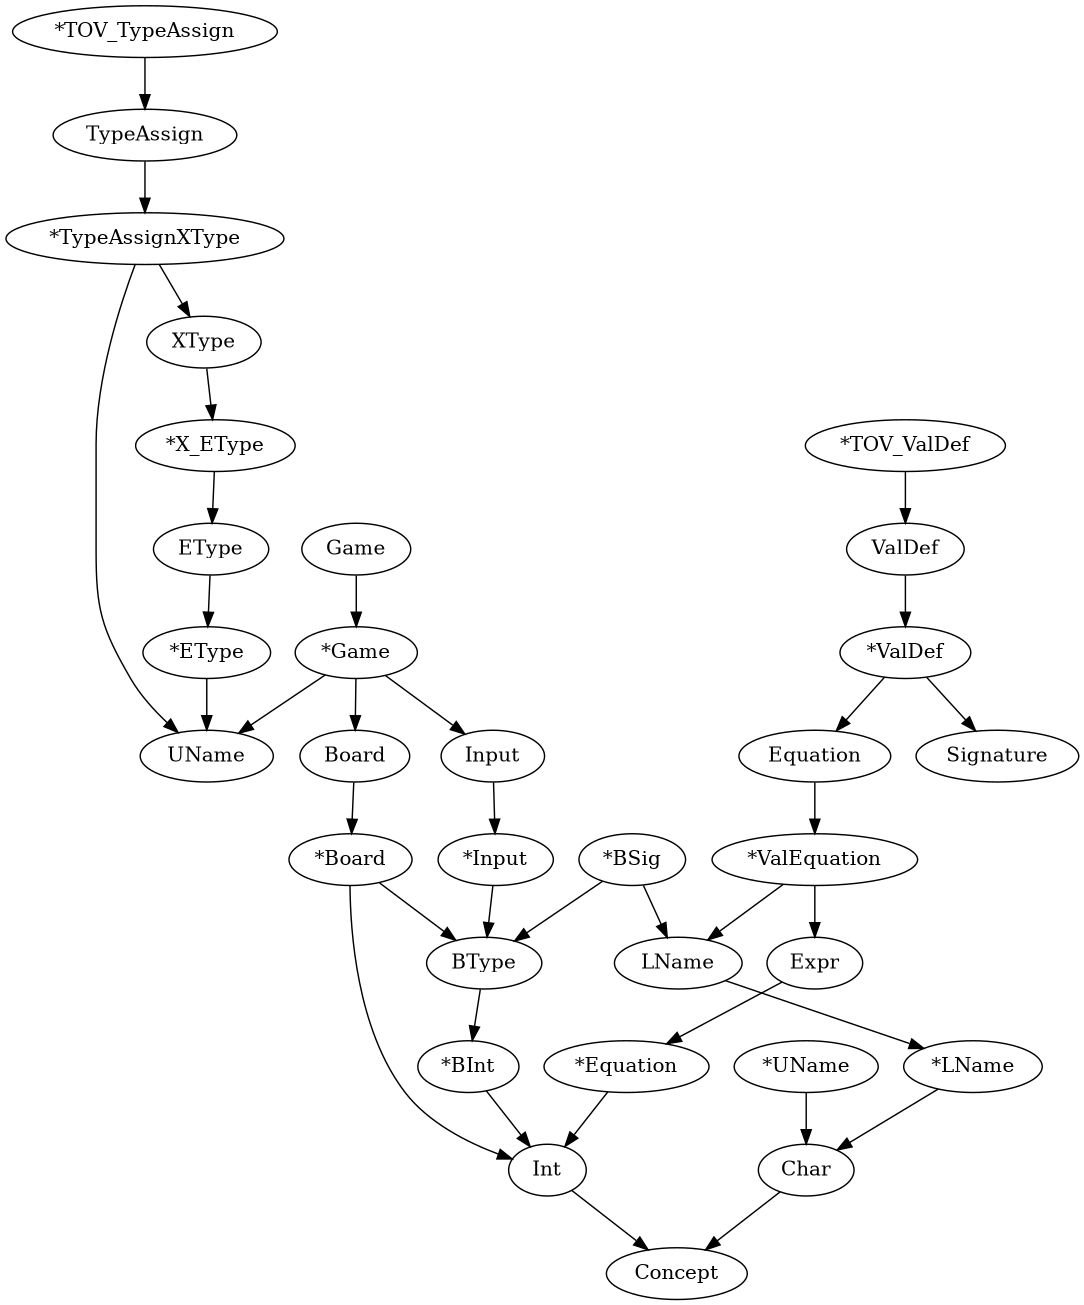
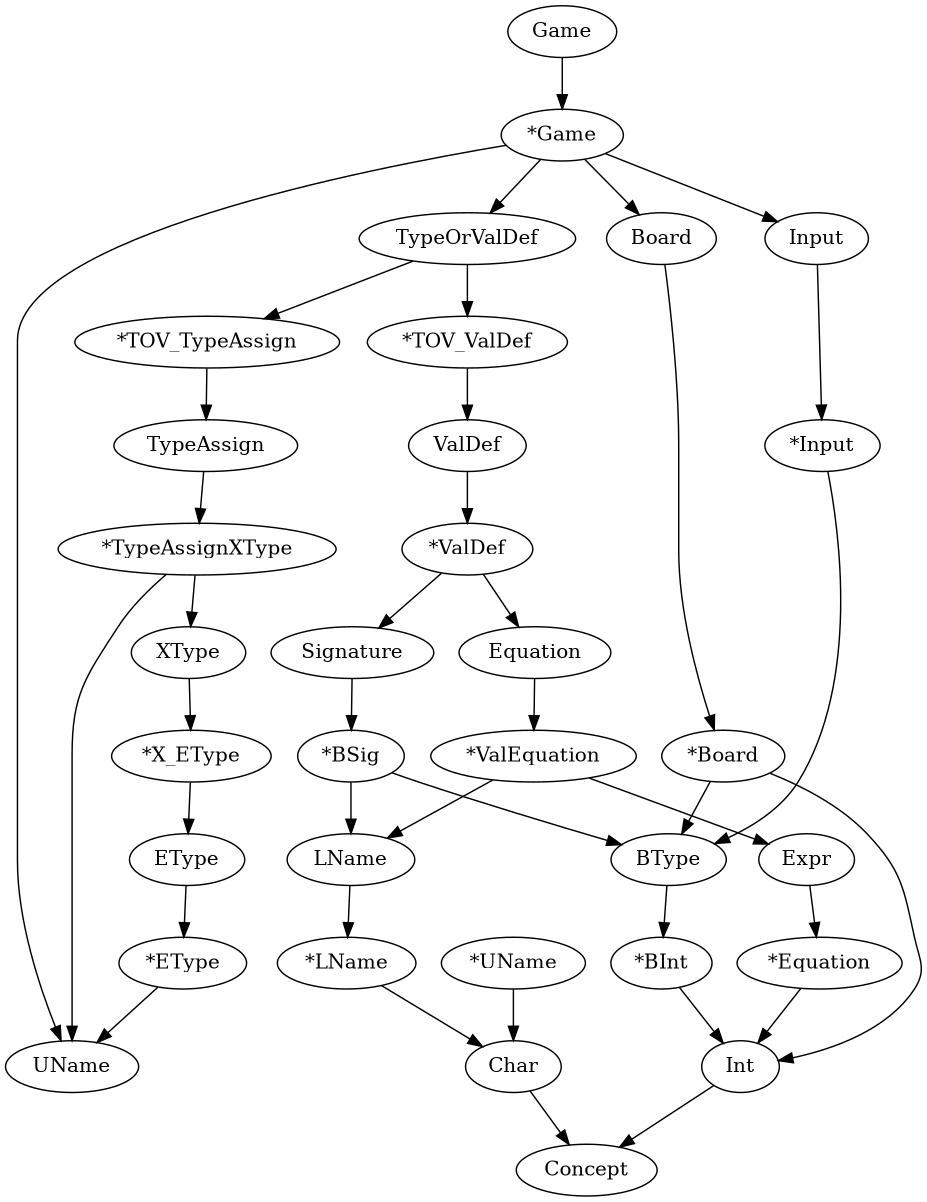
none -> (467, 239)
none -> (352, 697)
